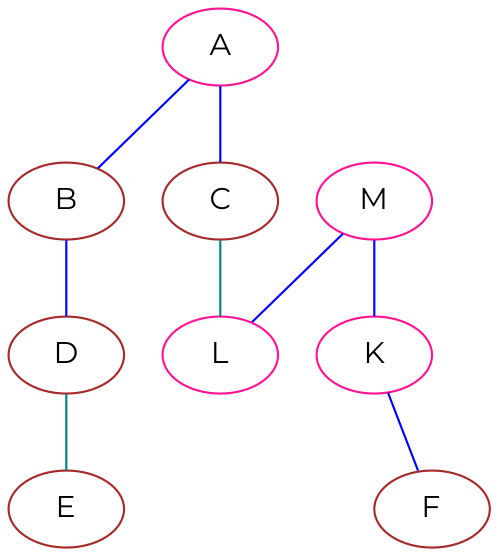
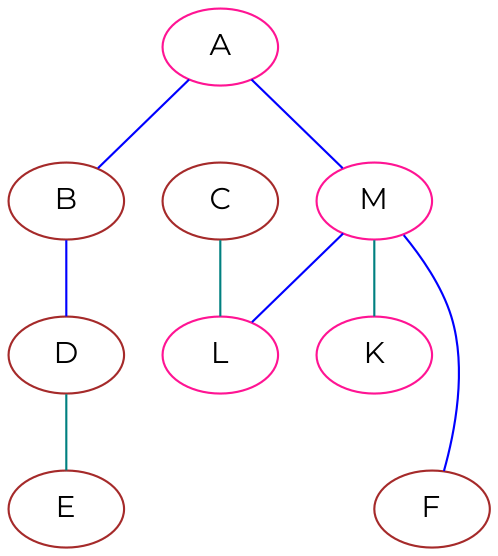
(220, 124) -> (297, 124)
(374, 278) -> (374, 278)
(403, 432) -> (457, 347)
